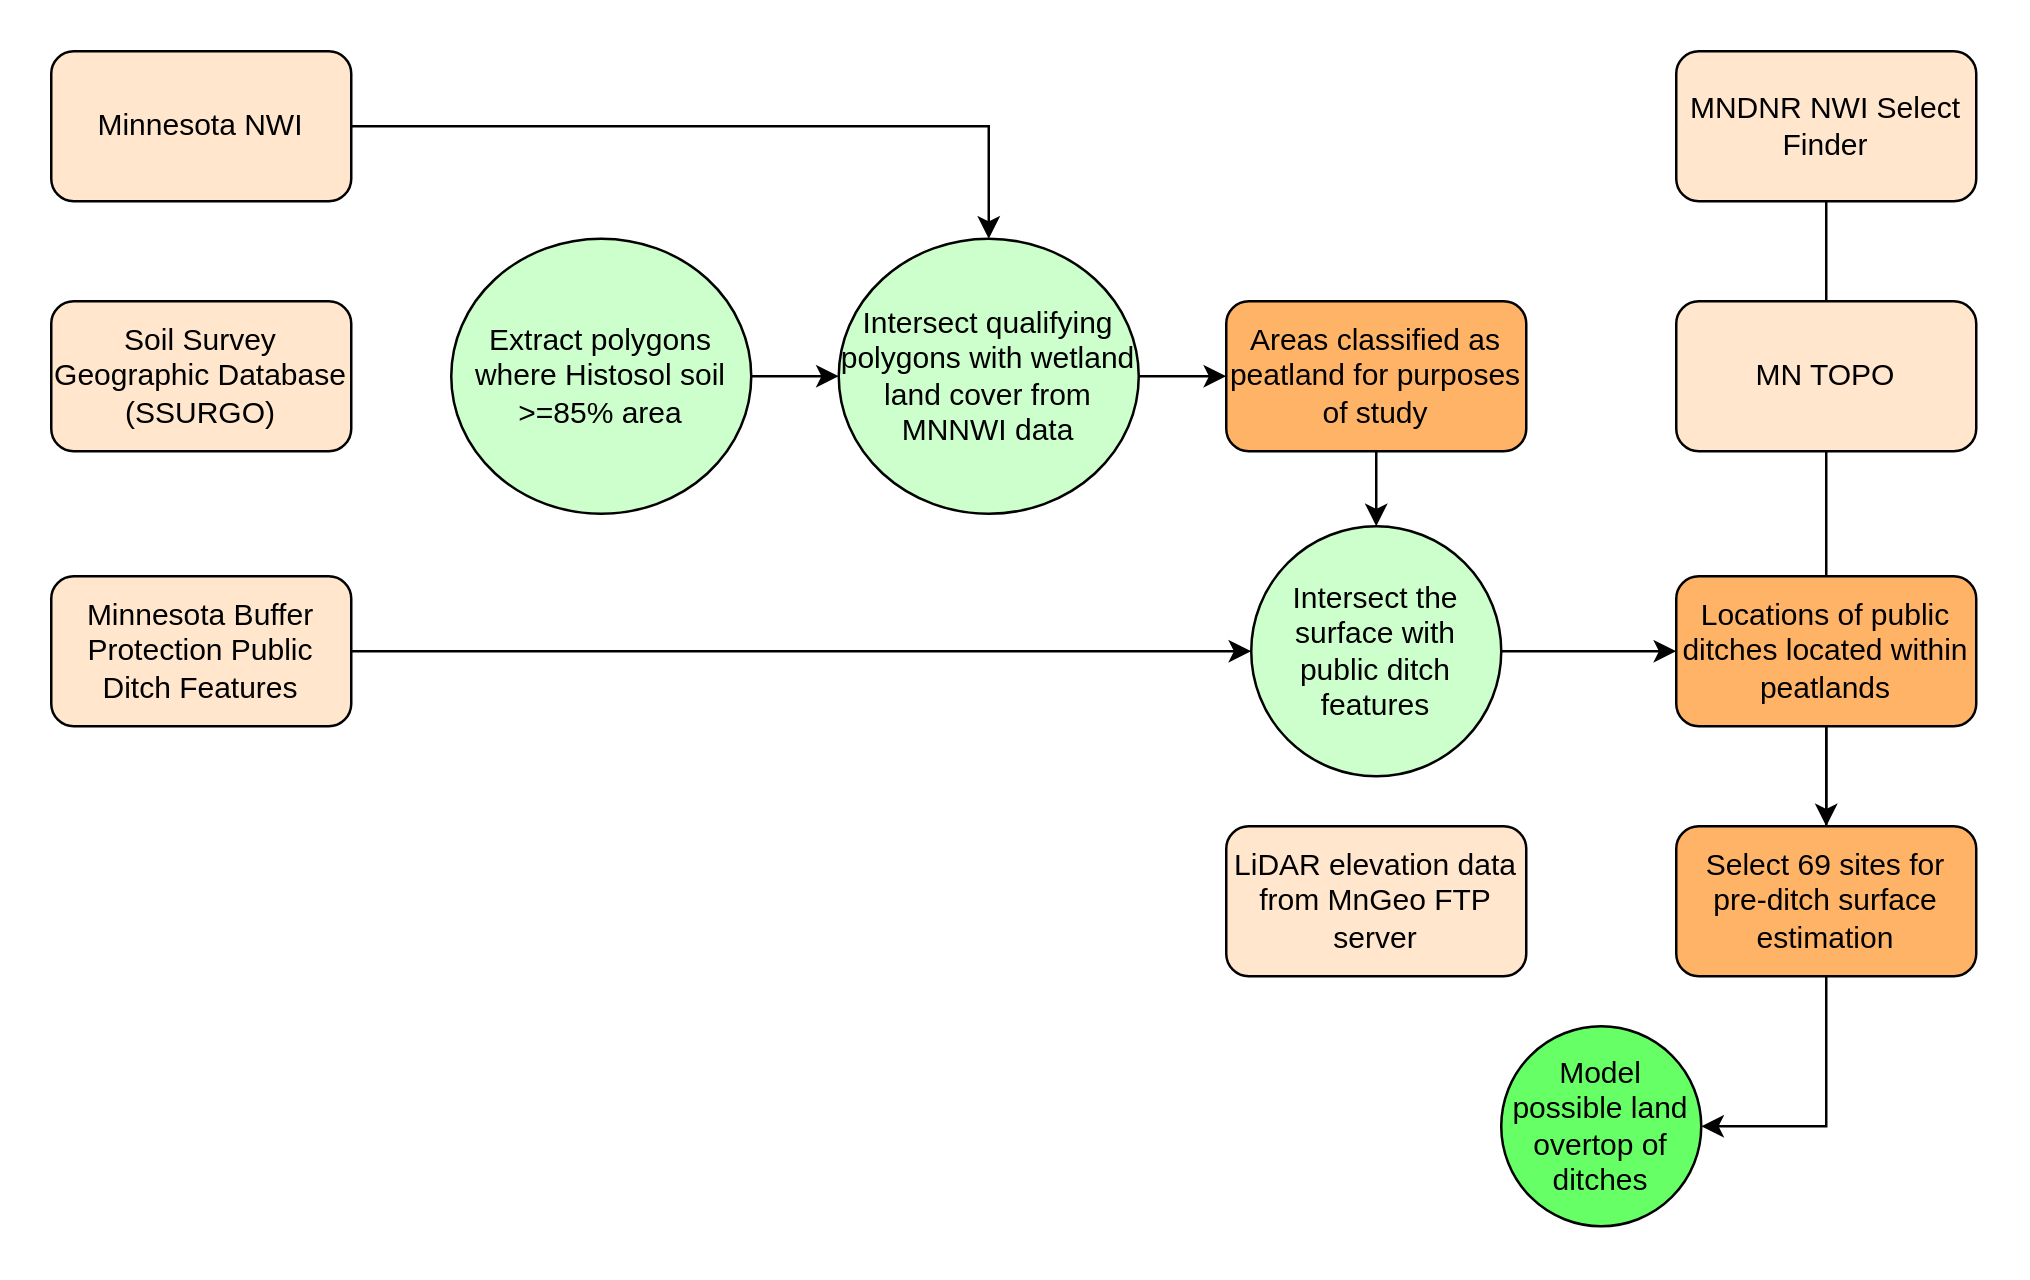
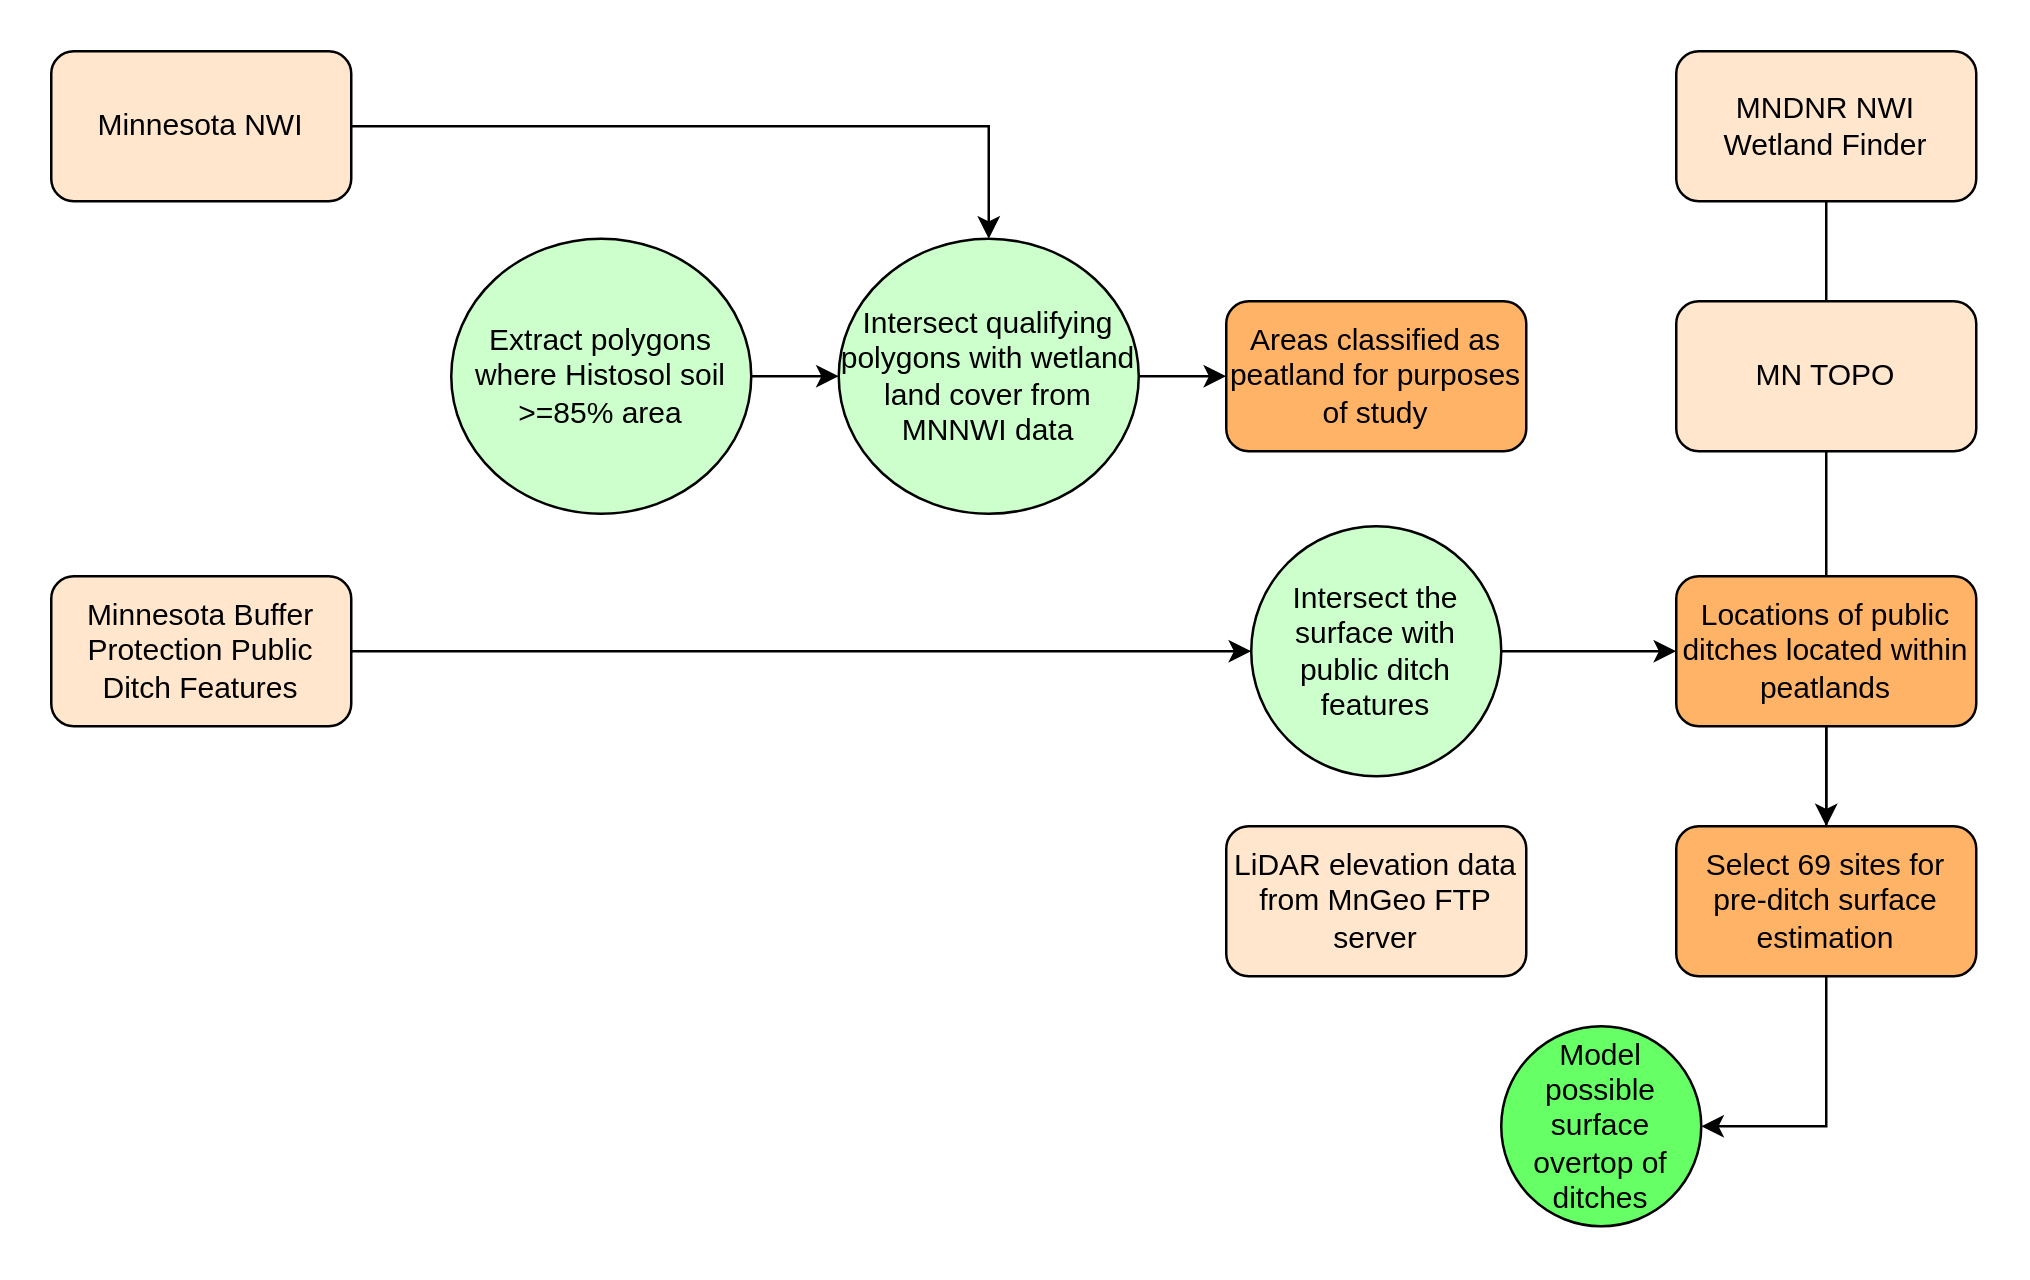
(1826, 126) -> (1826, 126)
(201, 376) -> none
(1376, 497) -> none
(1601, 1126) -> (1601, 1126)
